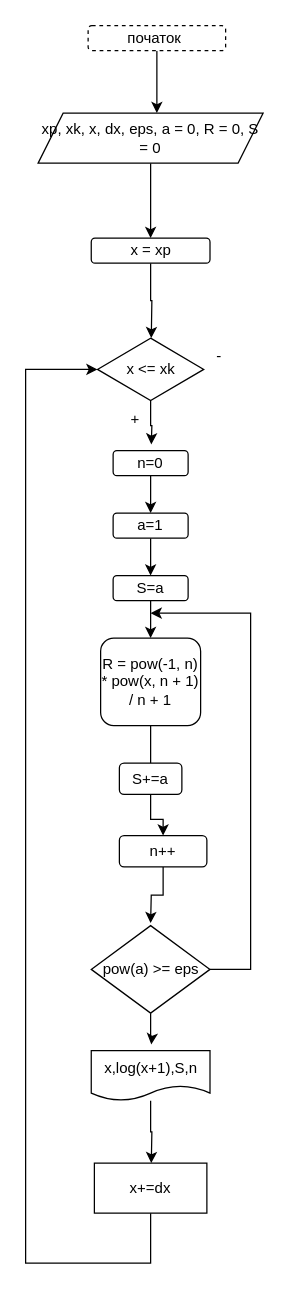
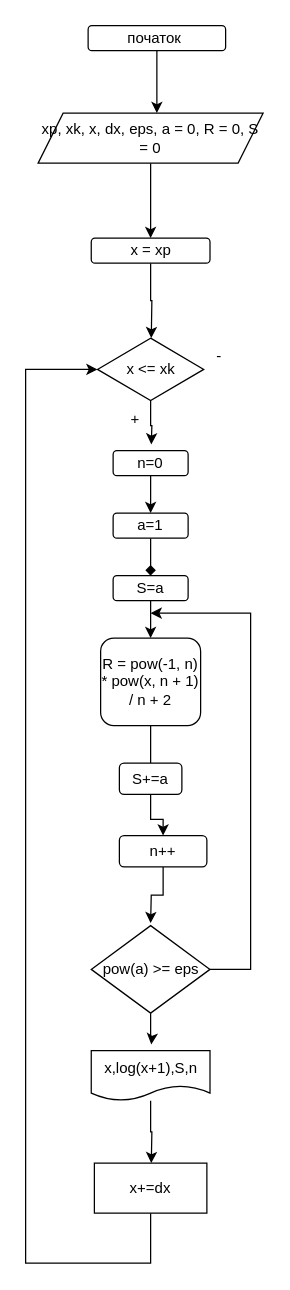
(157, 38) -> (157, 38)
(151, 565) -> (151, 564)
(151, 682) -> (151, 682)
